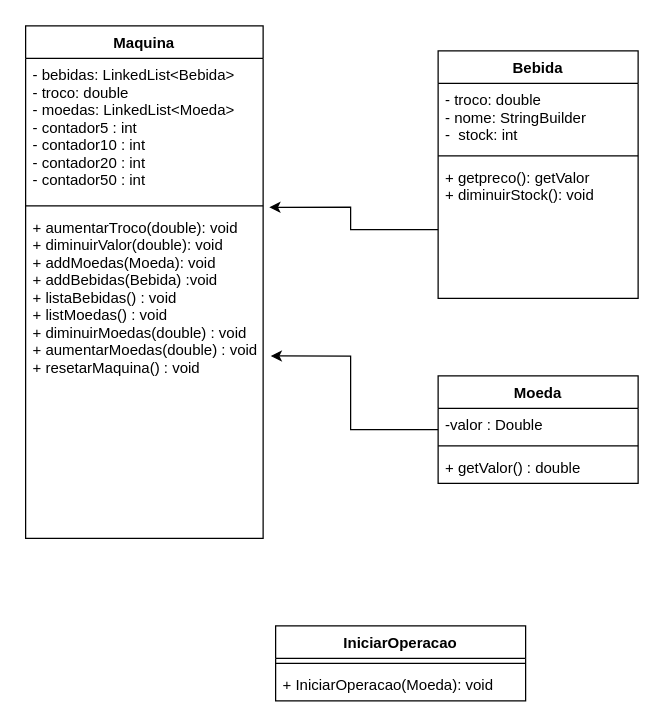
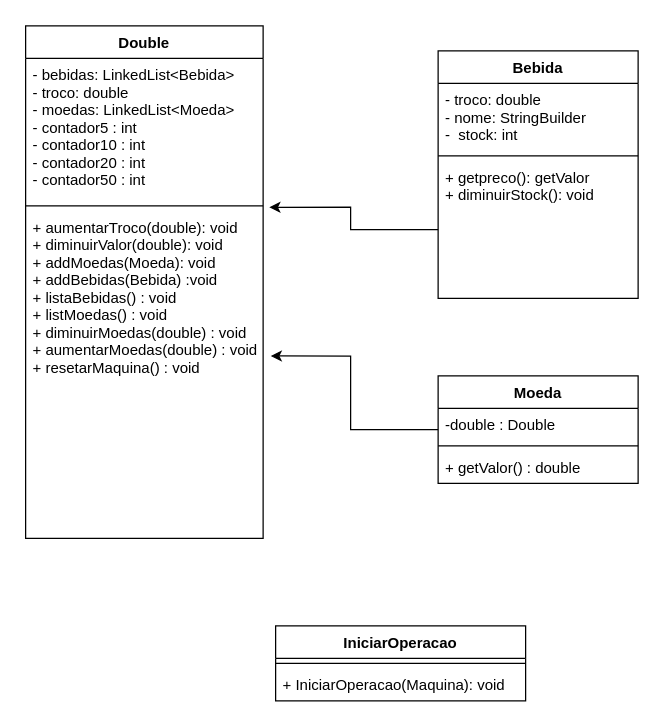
(144, 43) -> (144, 43)
(498, 425) -> (502, 425)
(397, 685) -> (403, 685)
